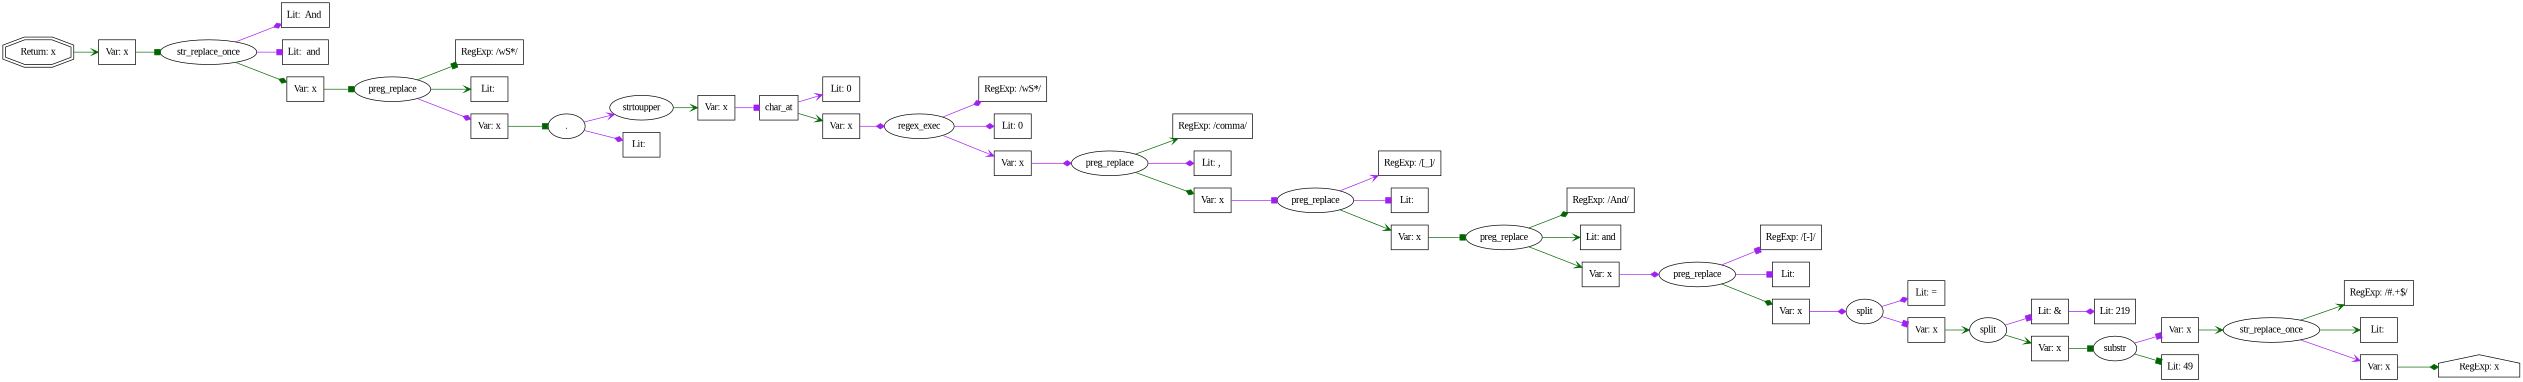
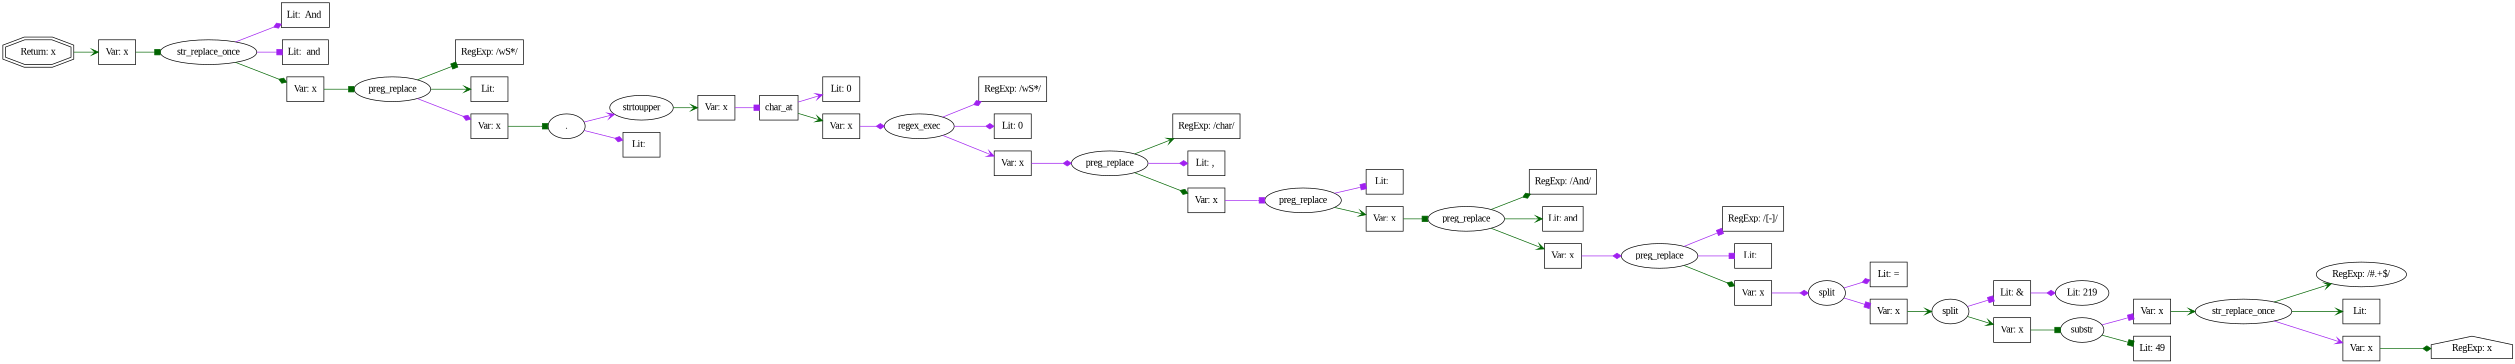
(1213, 126) -> (1206, 126)
(1410, 163) -> none
(2379, 293) -> (2361, 274)
(2115, 311) -> (2082, 293)
